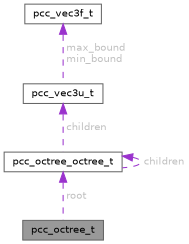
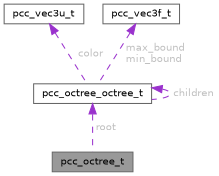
(63, 59) -> (114, 58)
(85, 128) -> (90, 54)
